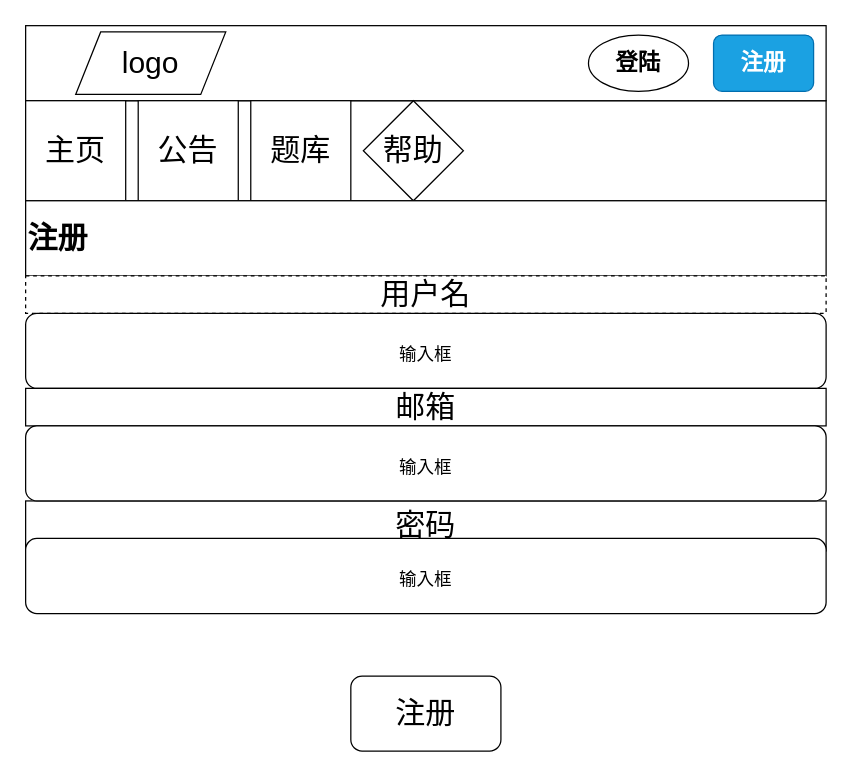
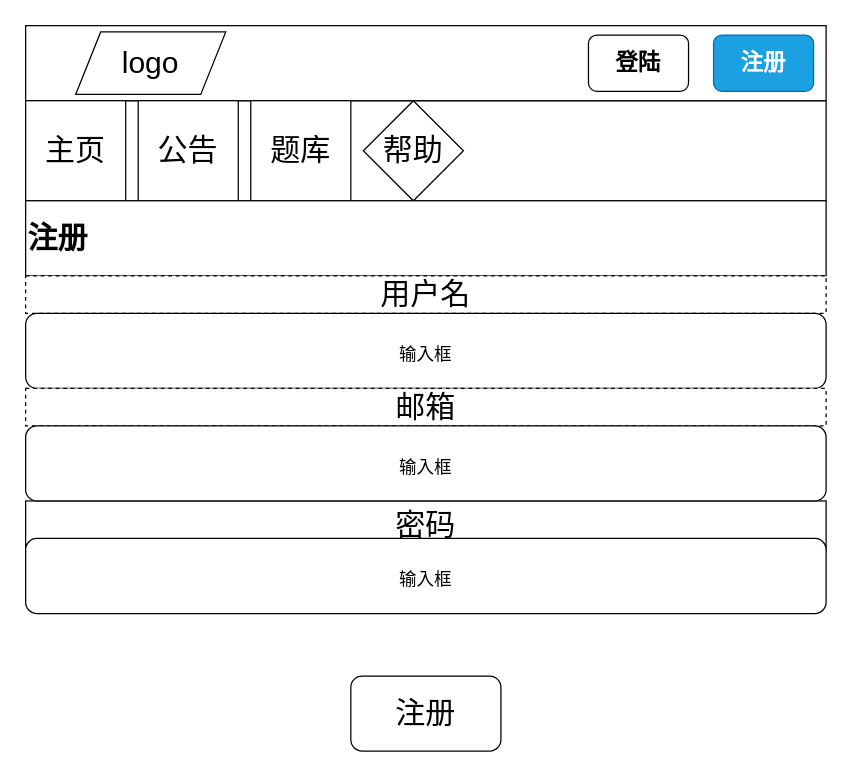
(638, 63) -> (638, 63)
(426, 407) -> (426, 407)
